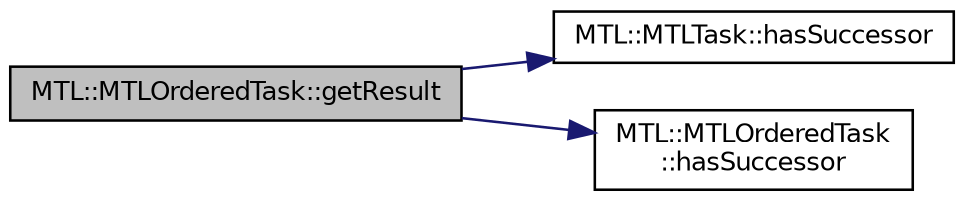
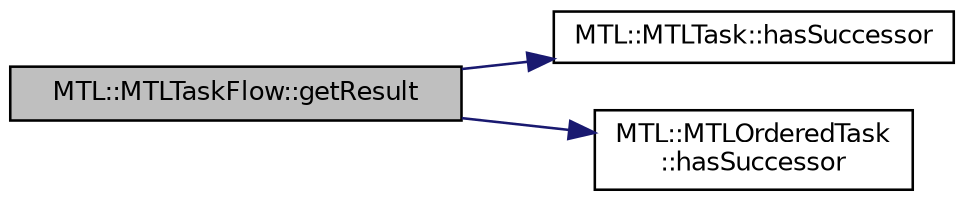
(236, 94) -> (236, 94)
